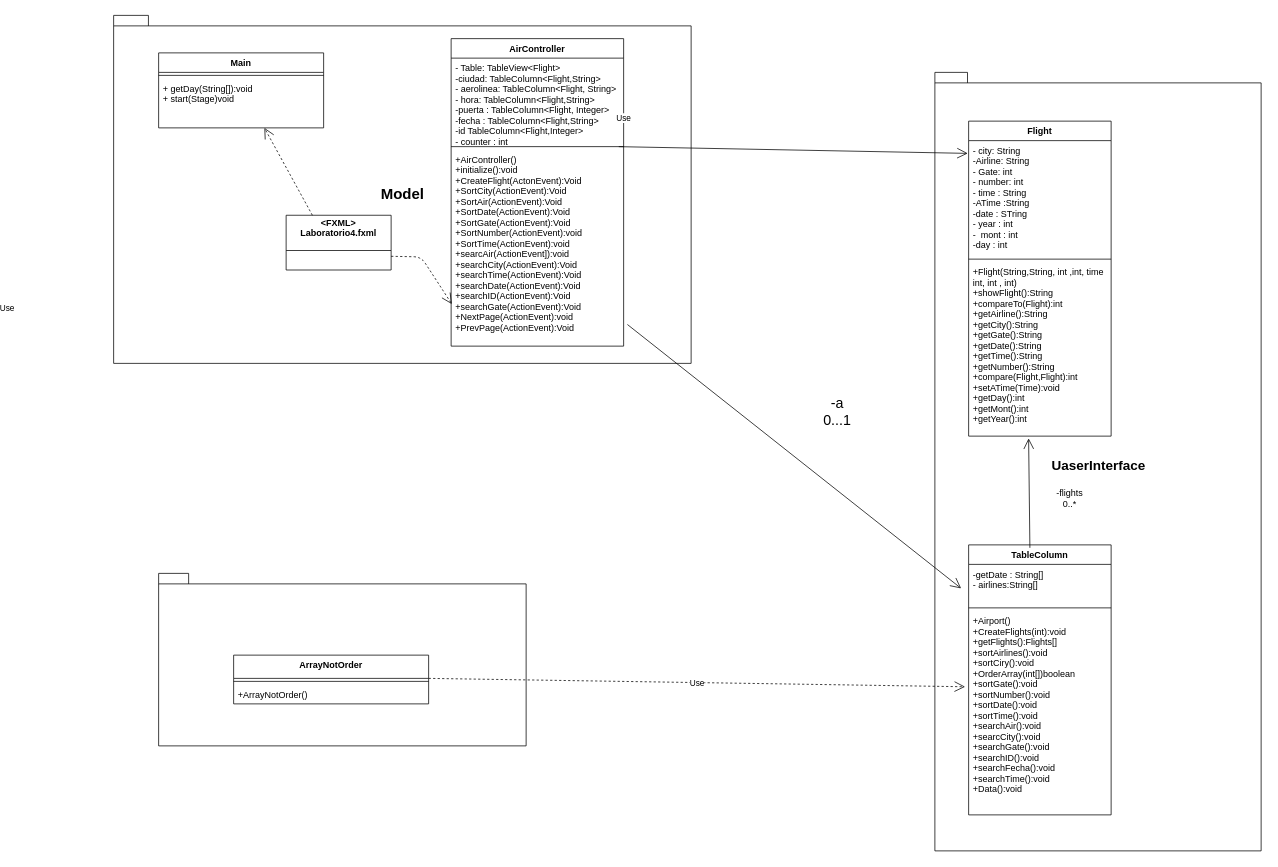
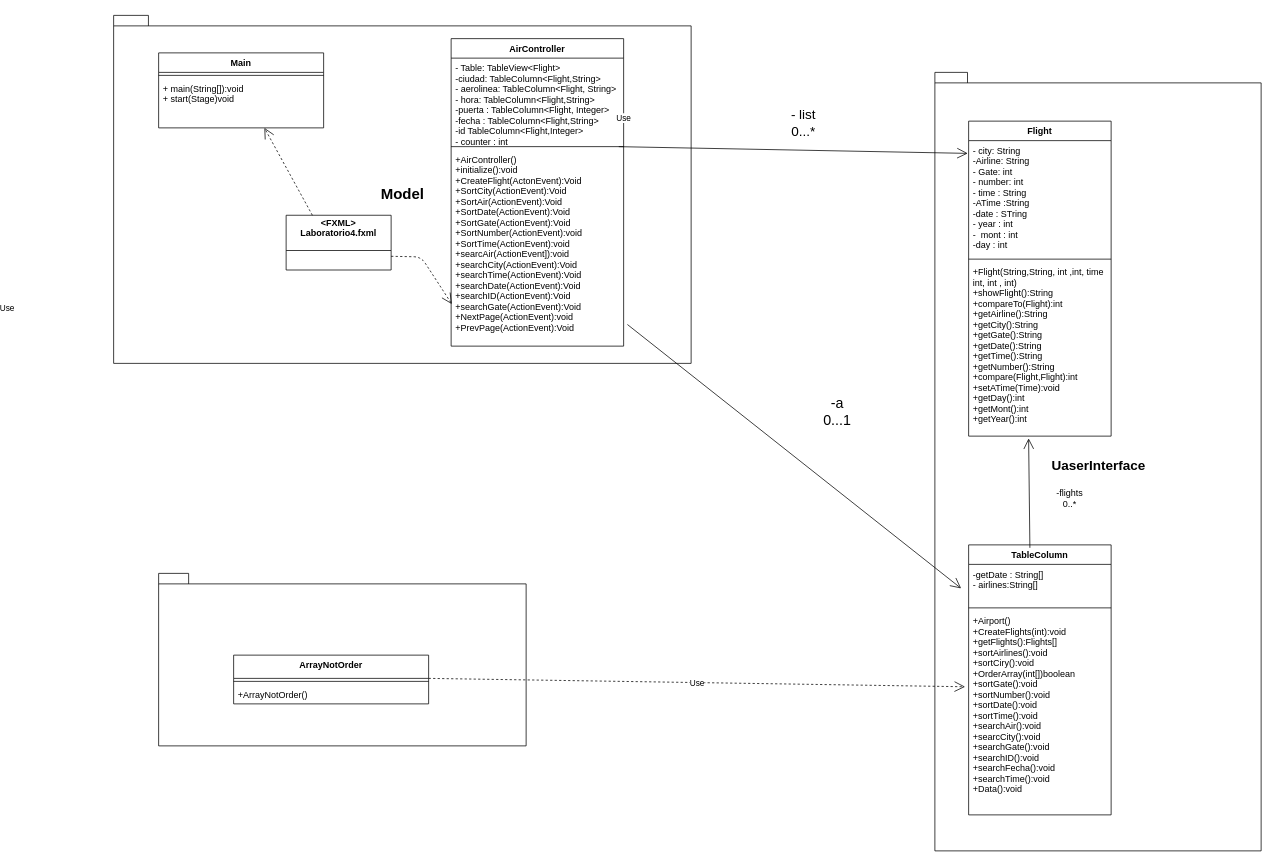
(216, 89) -> (210, 89)
none -> (804, 123)
